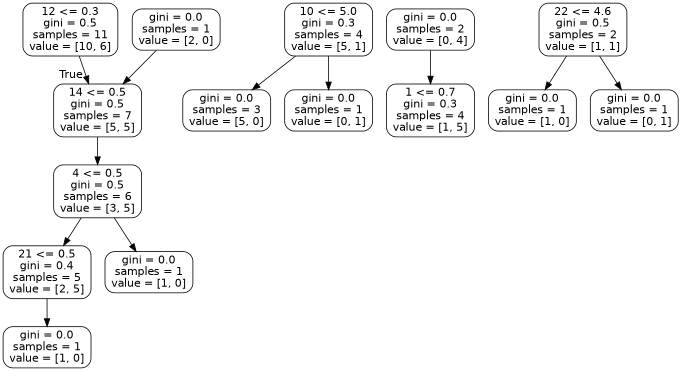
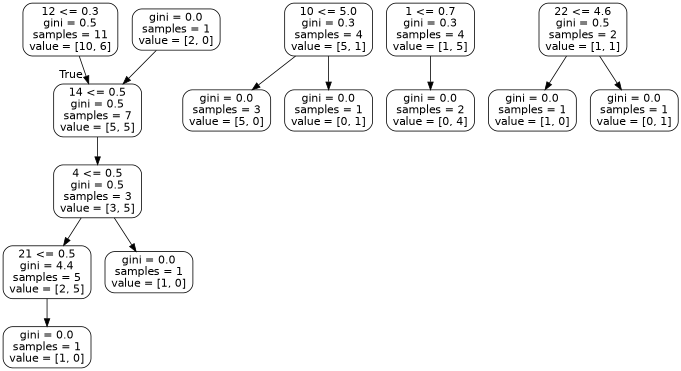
(430, 63) -> (430, 69)
(98, 191) -> (98, 191)
(47, 272) -> (47, 272)
